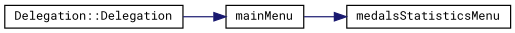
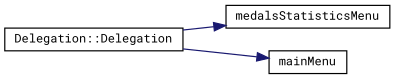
(319, 17) -> (198, 28)
